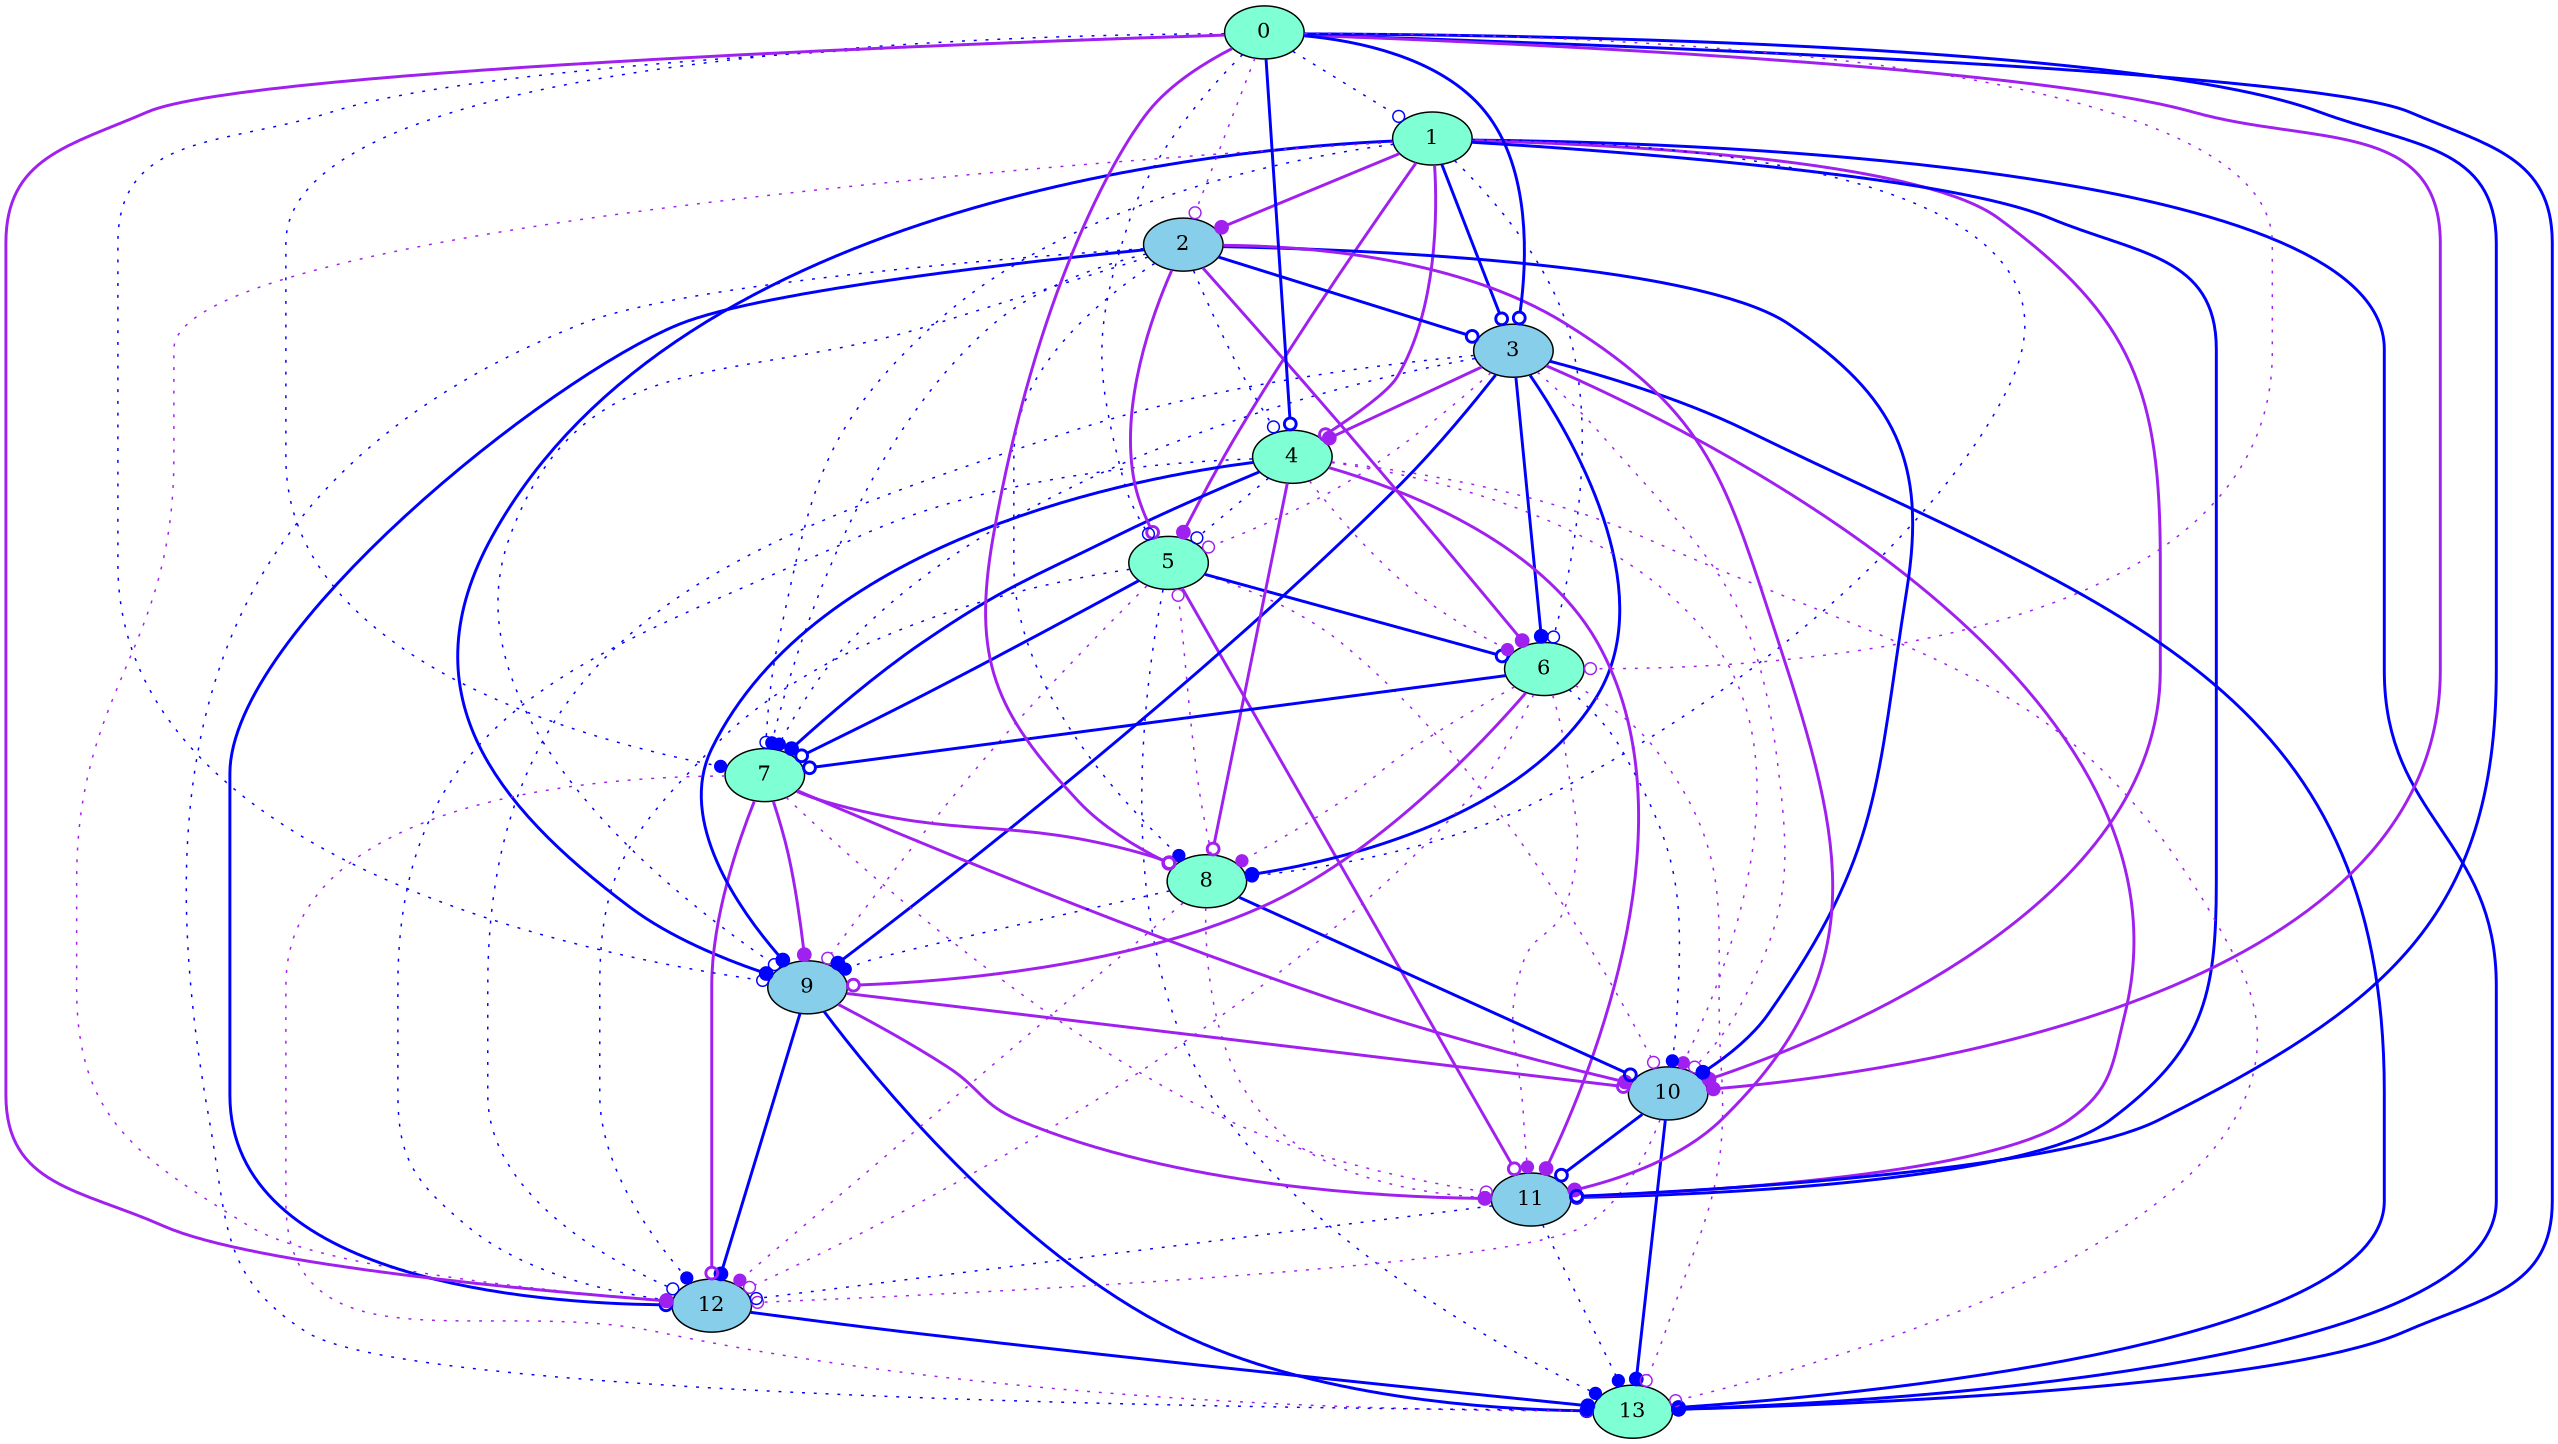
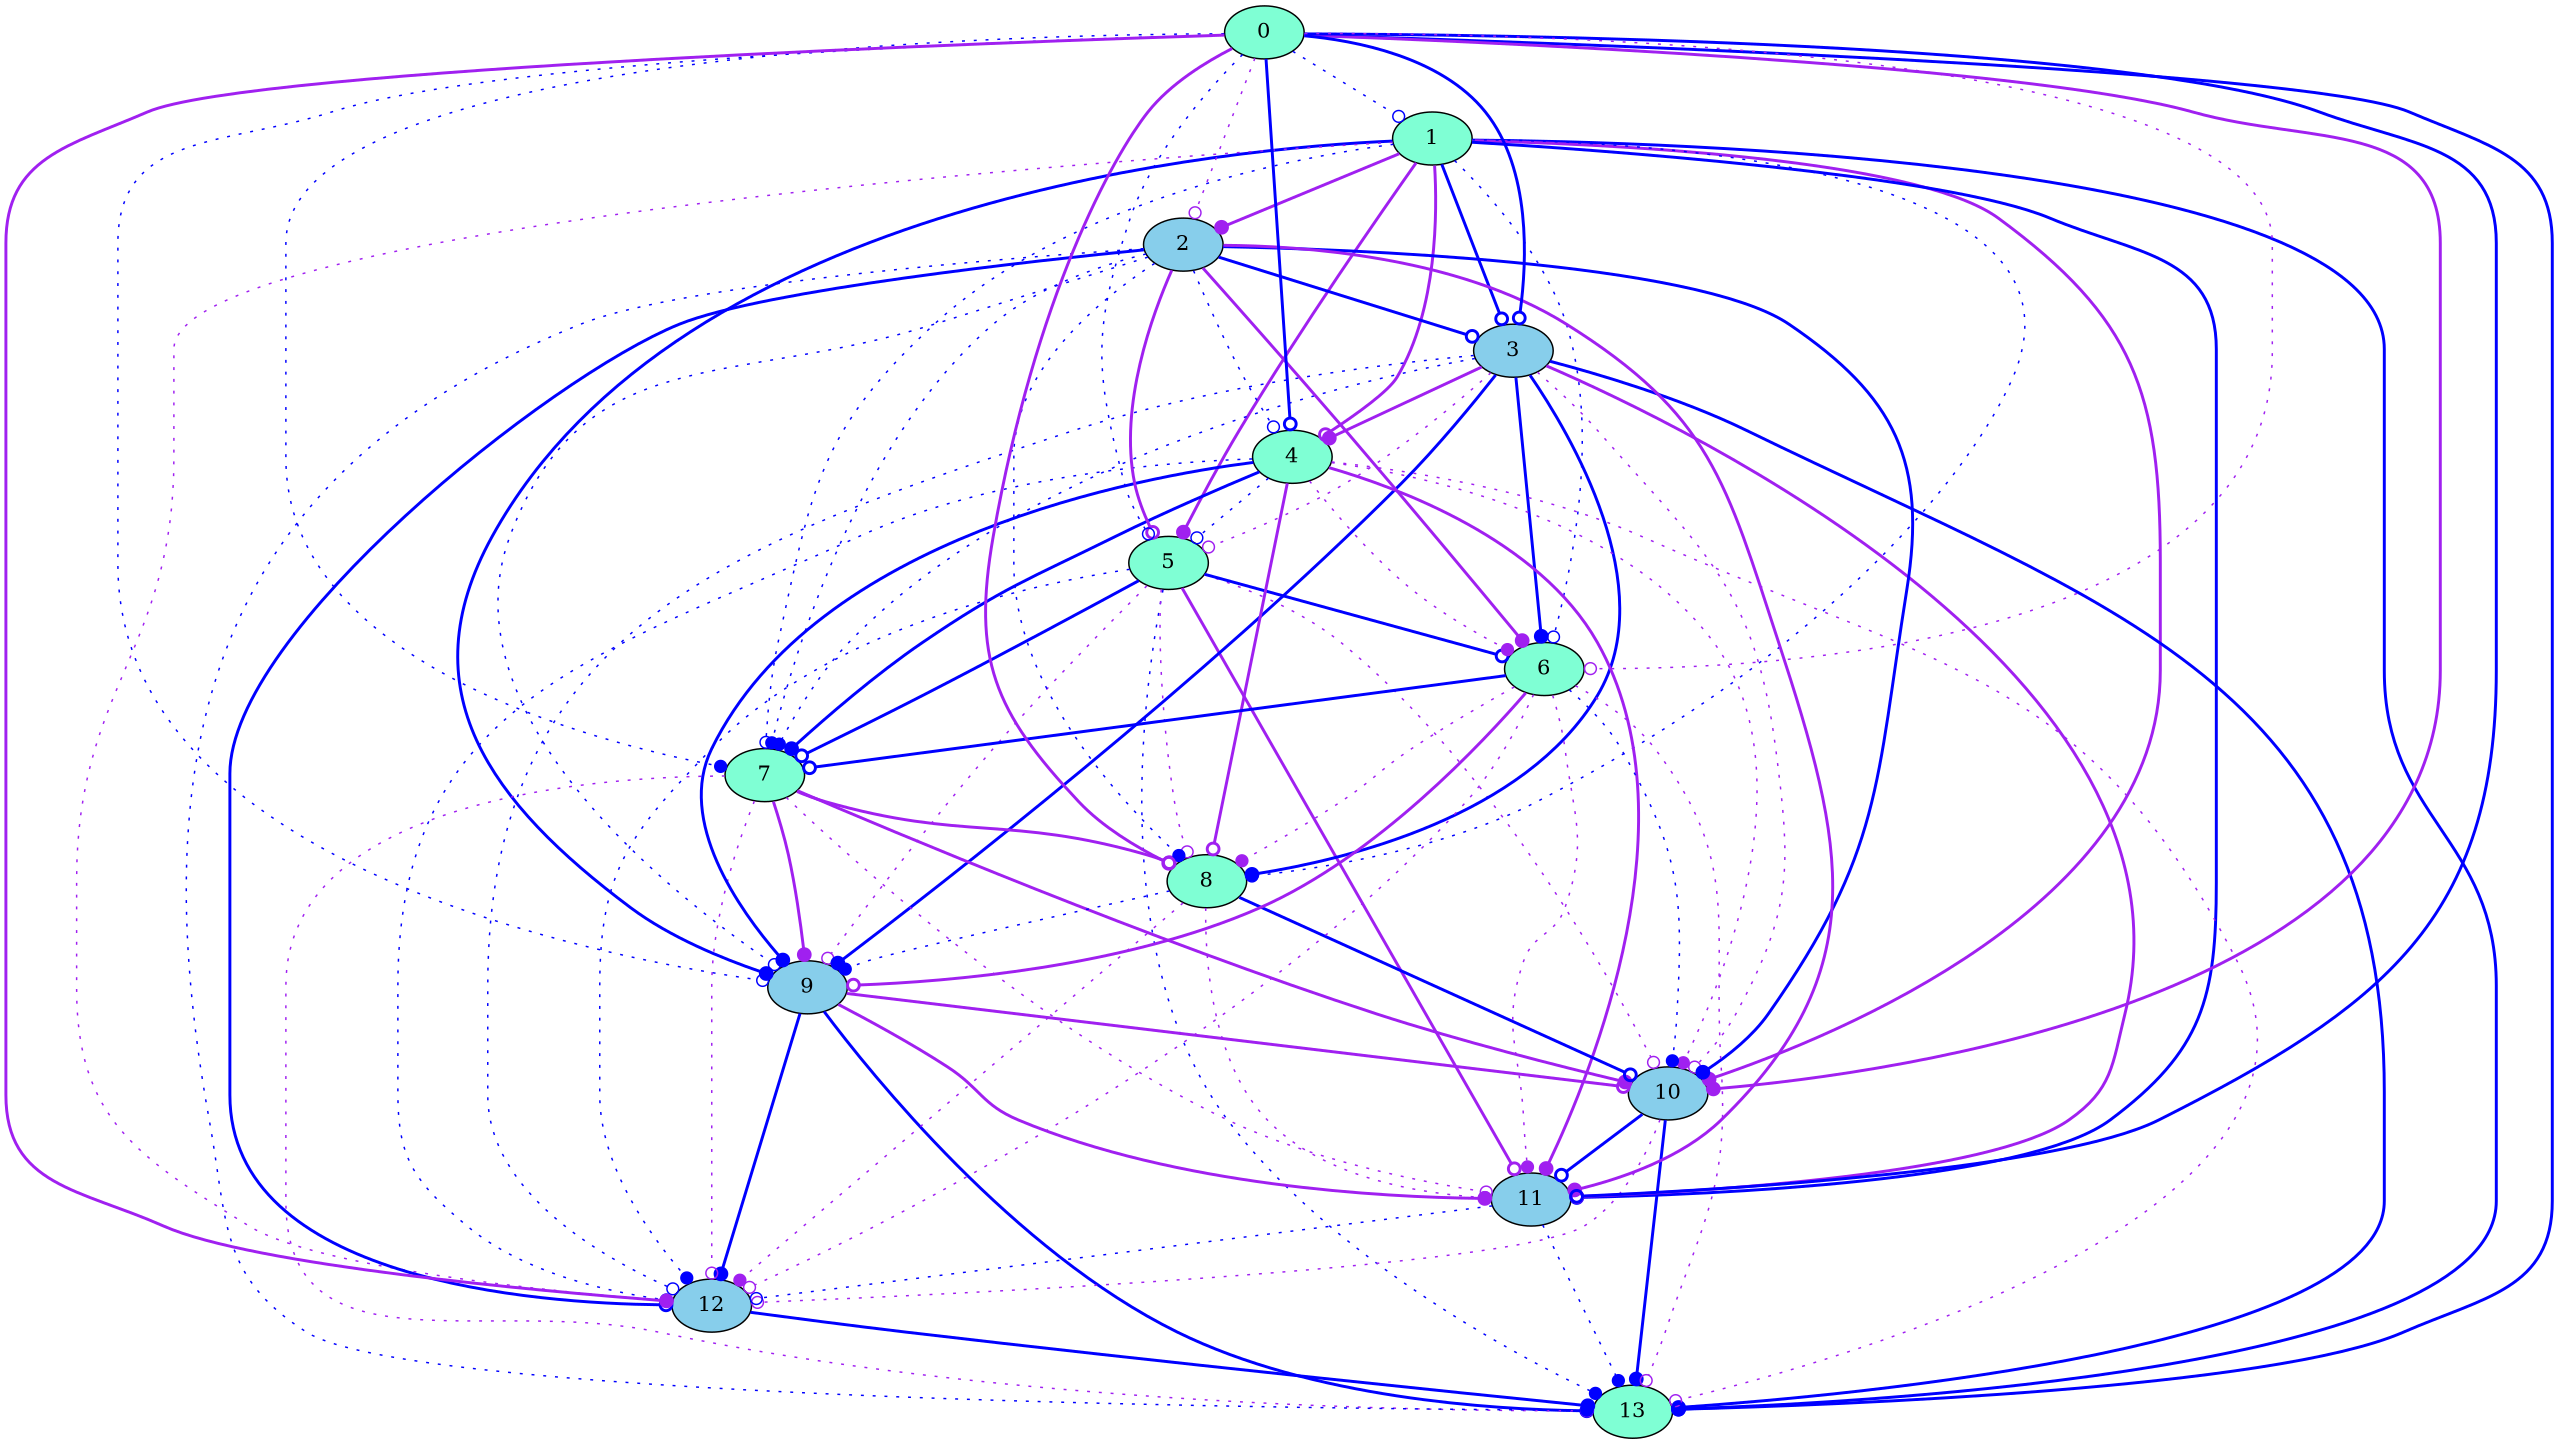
(1192, 729) -> (1166, 732)
(712, 1031) -> (712, 1031)
